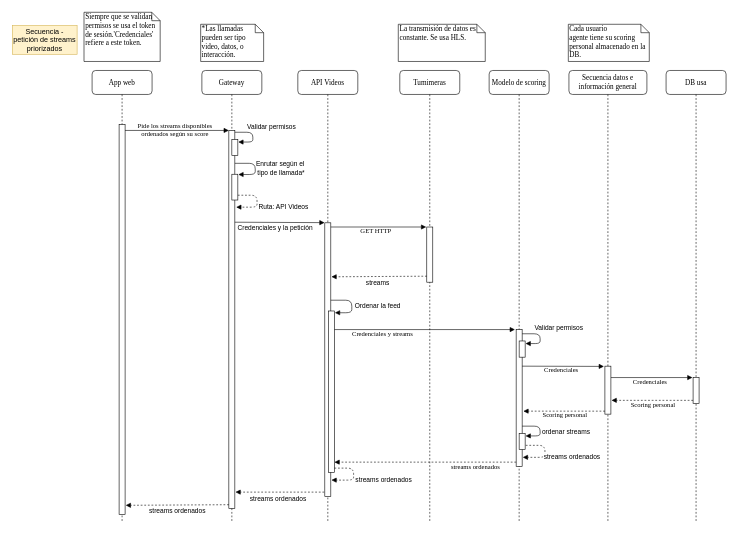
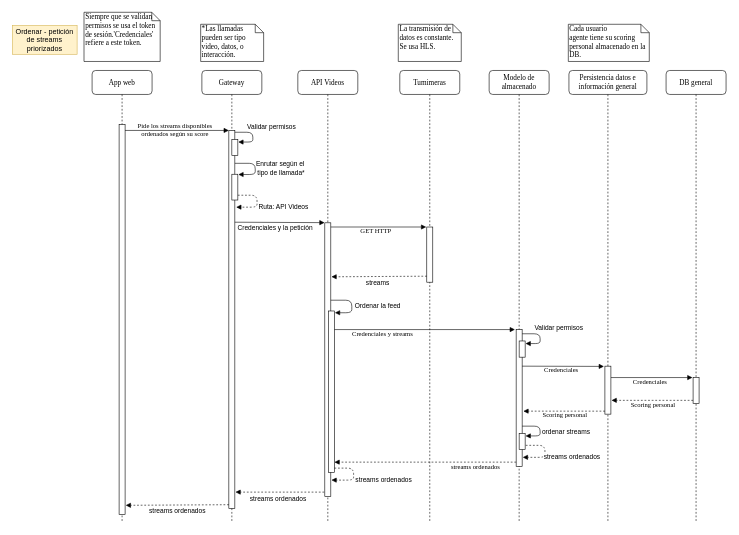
(45, 40) -> (45, 40)
(442, 43) -> (430, 43)
(519, 83) -> (519, 83)
(608, 83) -> (608, 83)
(696, 83) -> (696, 83)
